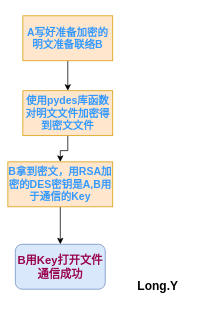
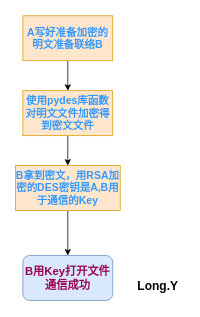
(60, 184) -> (68, 188)
(60, 267) -> (68, 278)
